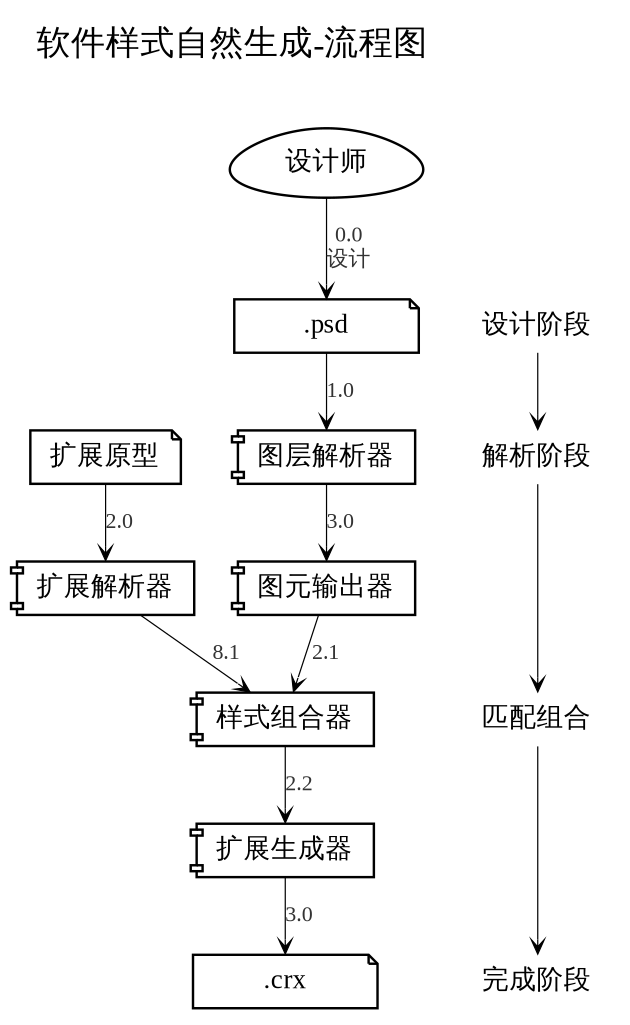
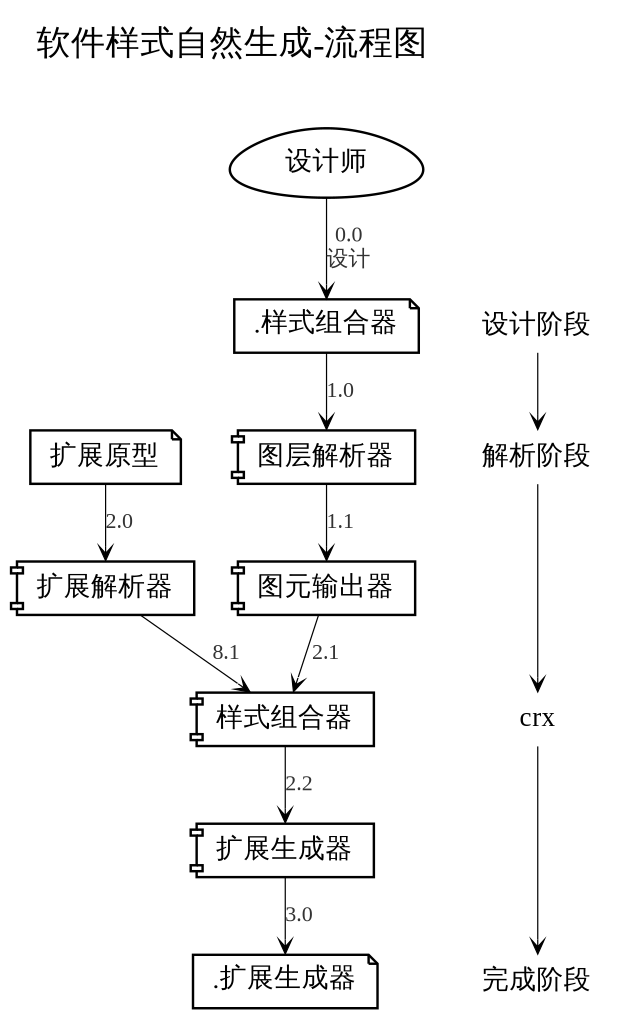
(327, 326) -> (327, 326)
(341, 523) -> (341, 523)
(538, 719) -> (538, 719)
(285, 982) -> (285, 982)
